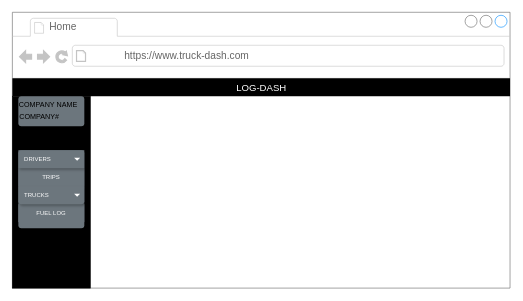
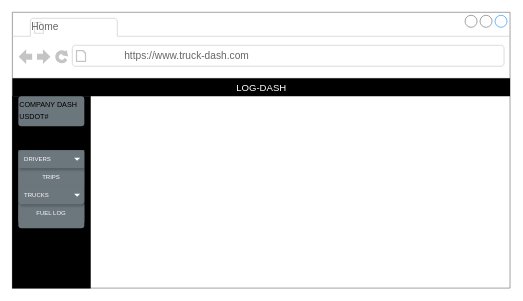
(81, 27) -> (63, 27)
(48, 105) -> (48, 105)
(36, 117) -> (32, 117)
